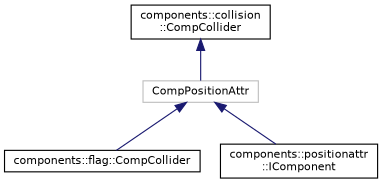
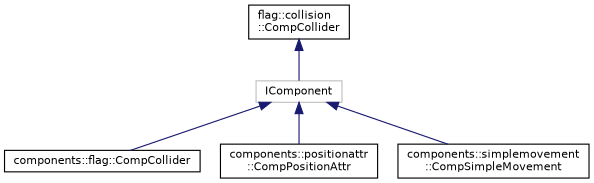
(201, 22) -> (299, 22)
(201, 92) -> (299, 92)
(299, 161) -> (299, 161)
none -> (493, 161)
